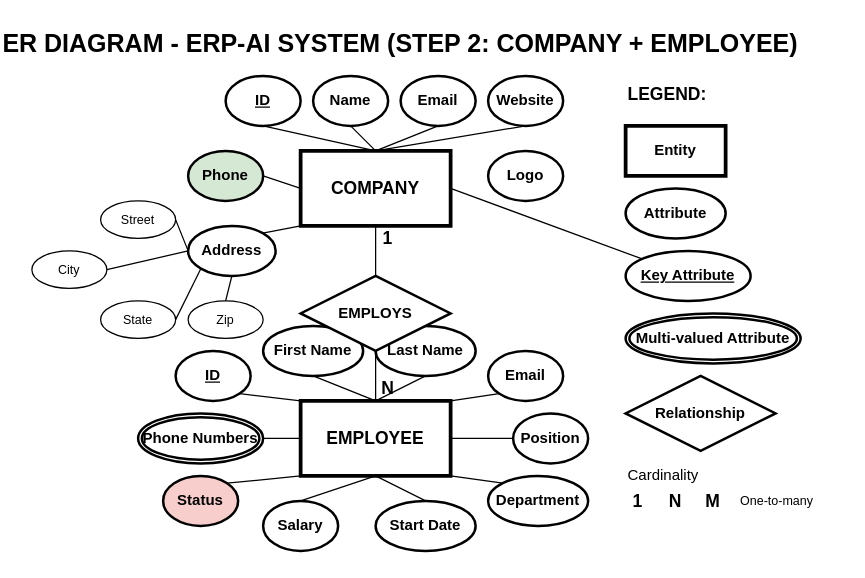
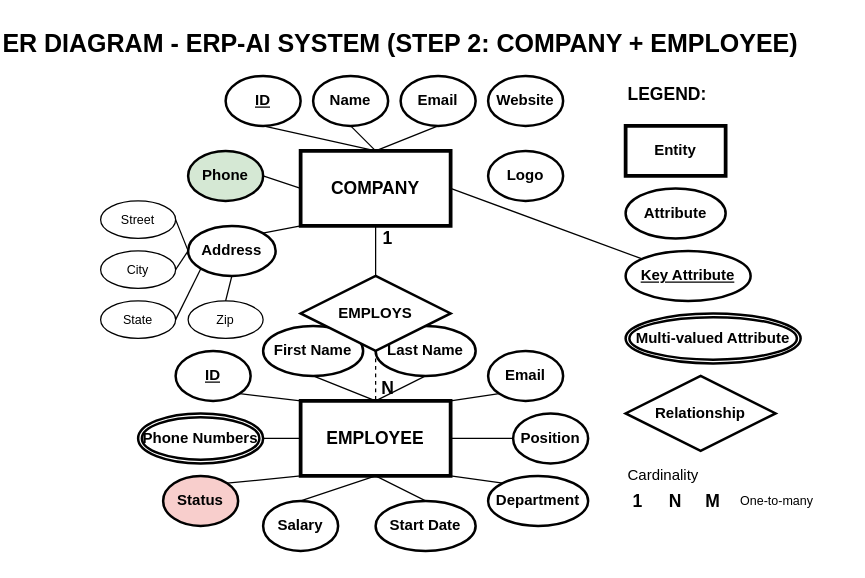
(452, 138) -> none
(69, 269) -> (138, 269)
(376, 376) -> (376, 376)
